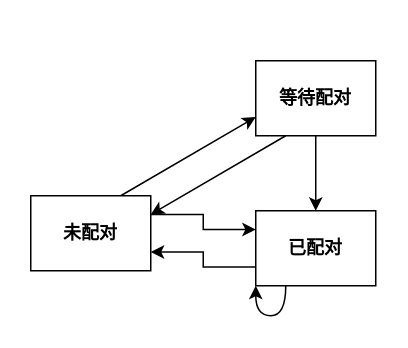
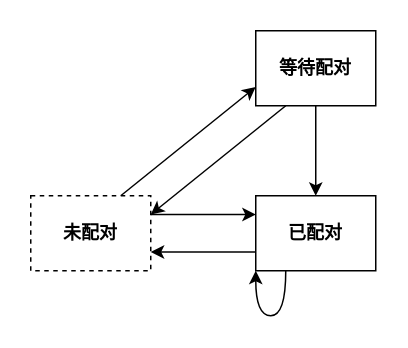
(316, 98) -> (316, 68)
(91, 233) -> (91, 233)
(316, 248) -> (316, 233)
